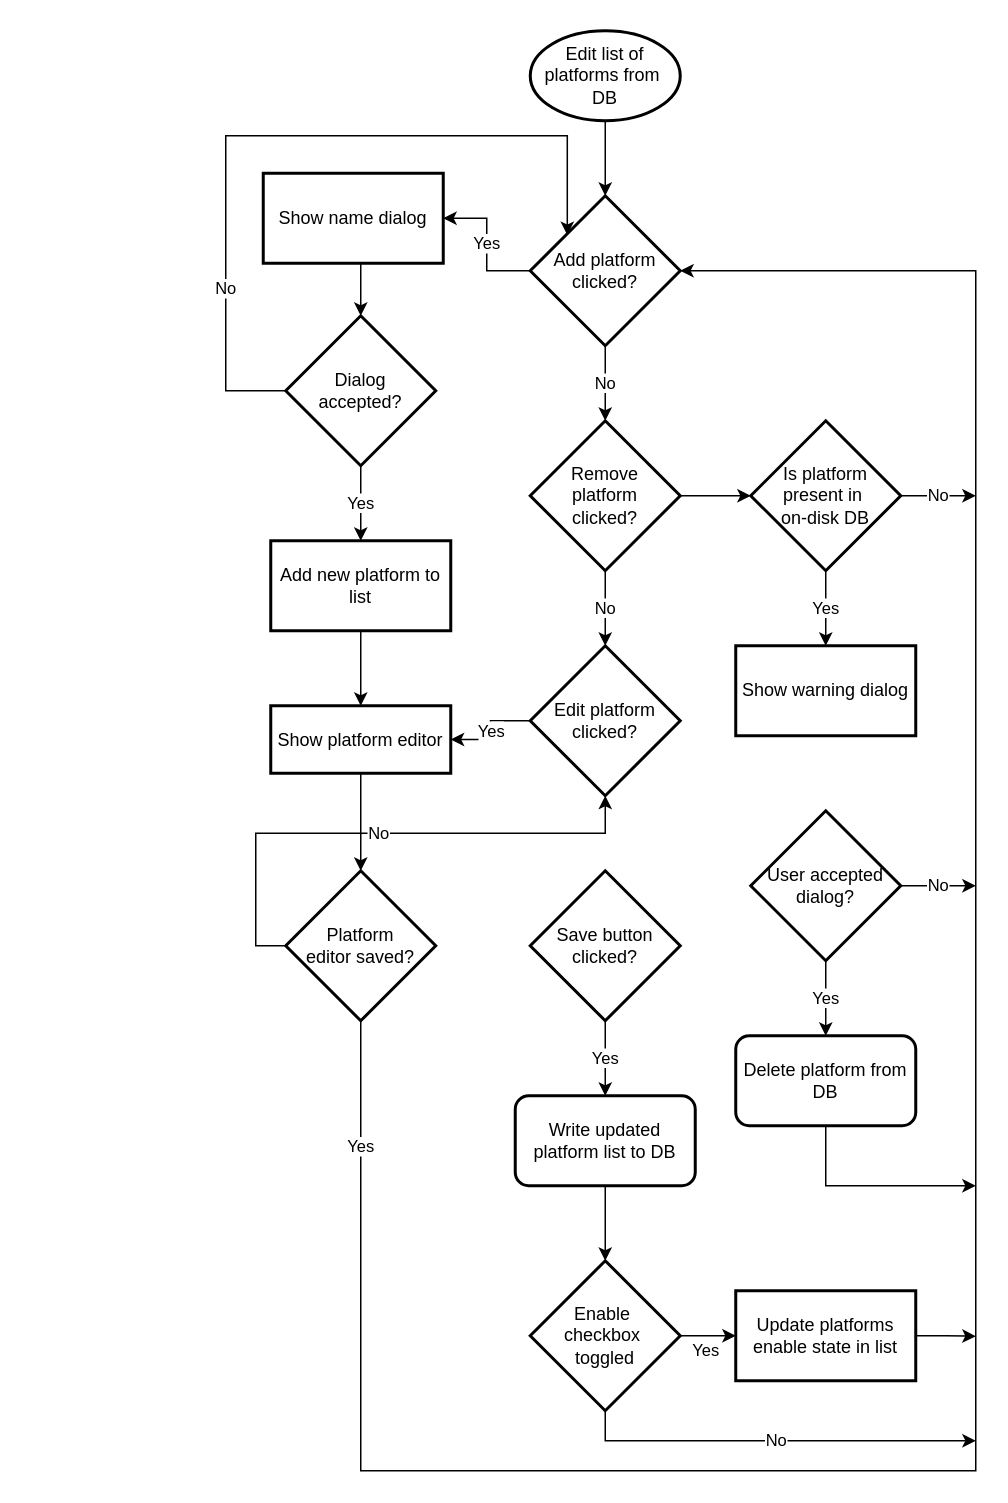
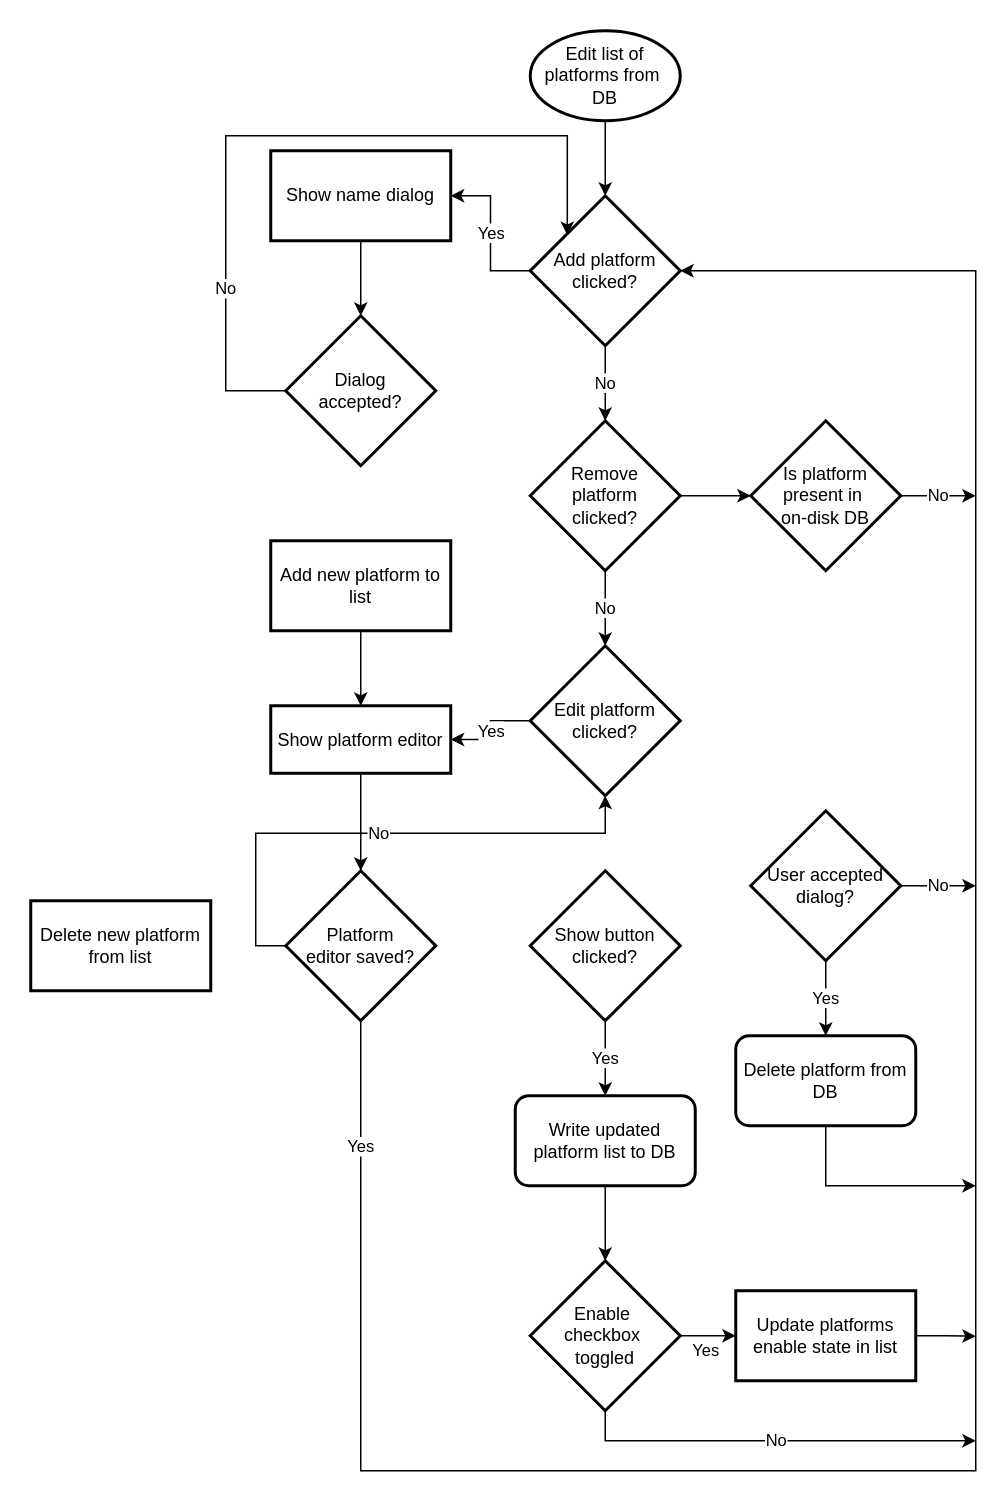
(353, 218) -> (361, 196)
(361, 498) -> none
(826, 603) -> none
(826, 691) -> none
none -> (121, 946)
(605, 946) -> (605, 946)
